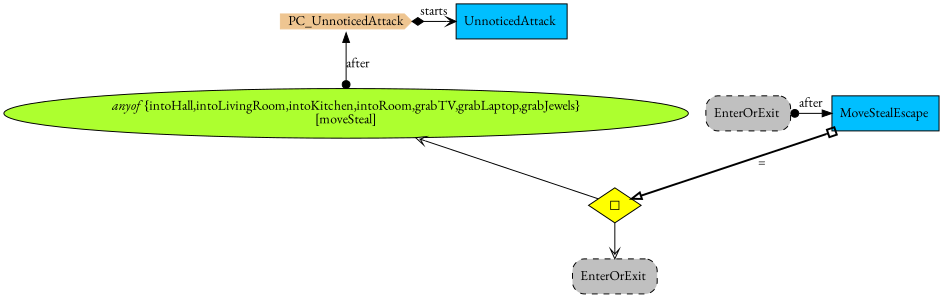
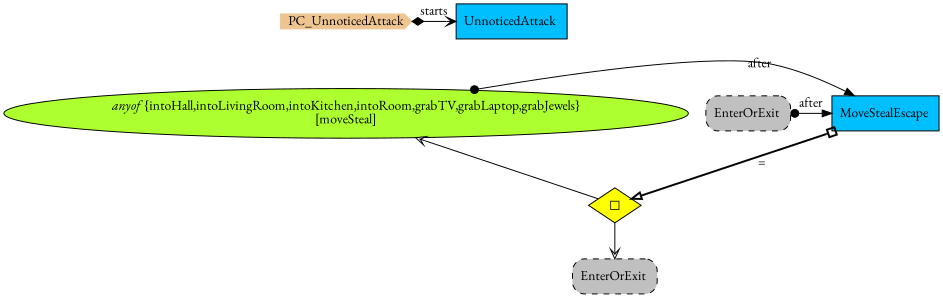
(346, 61) -> (664, 64)
